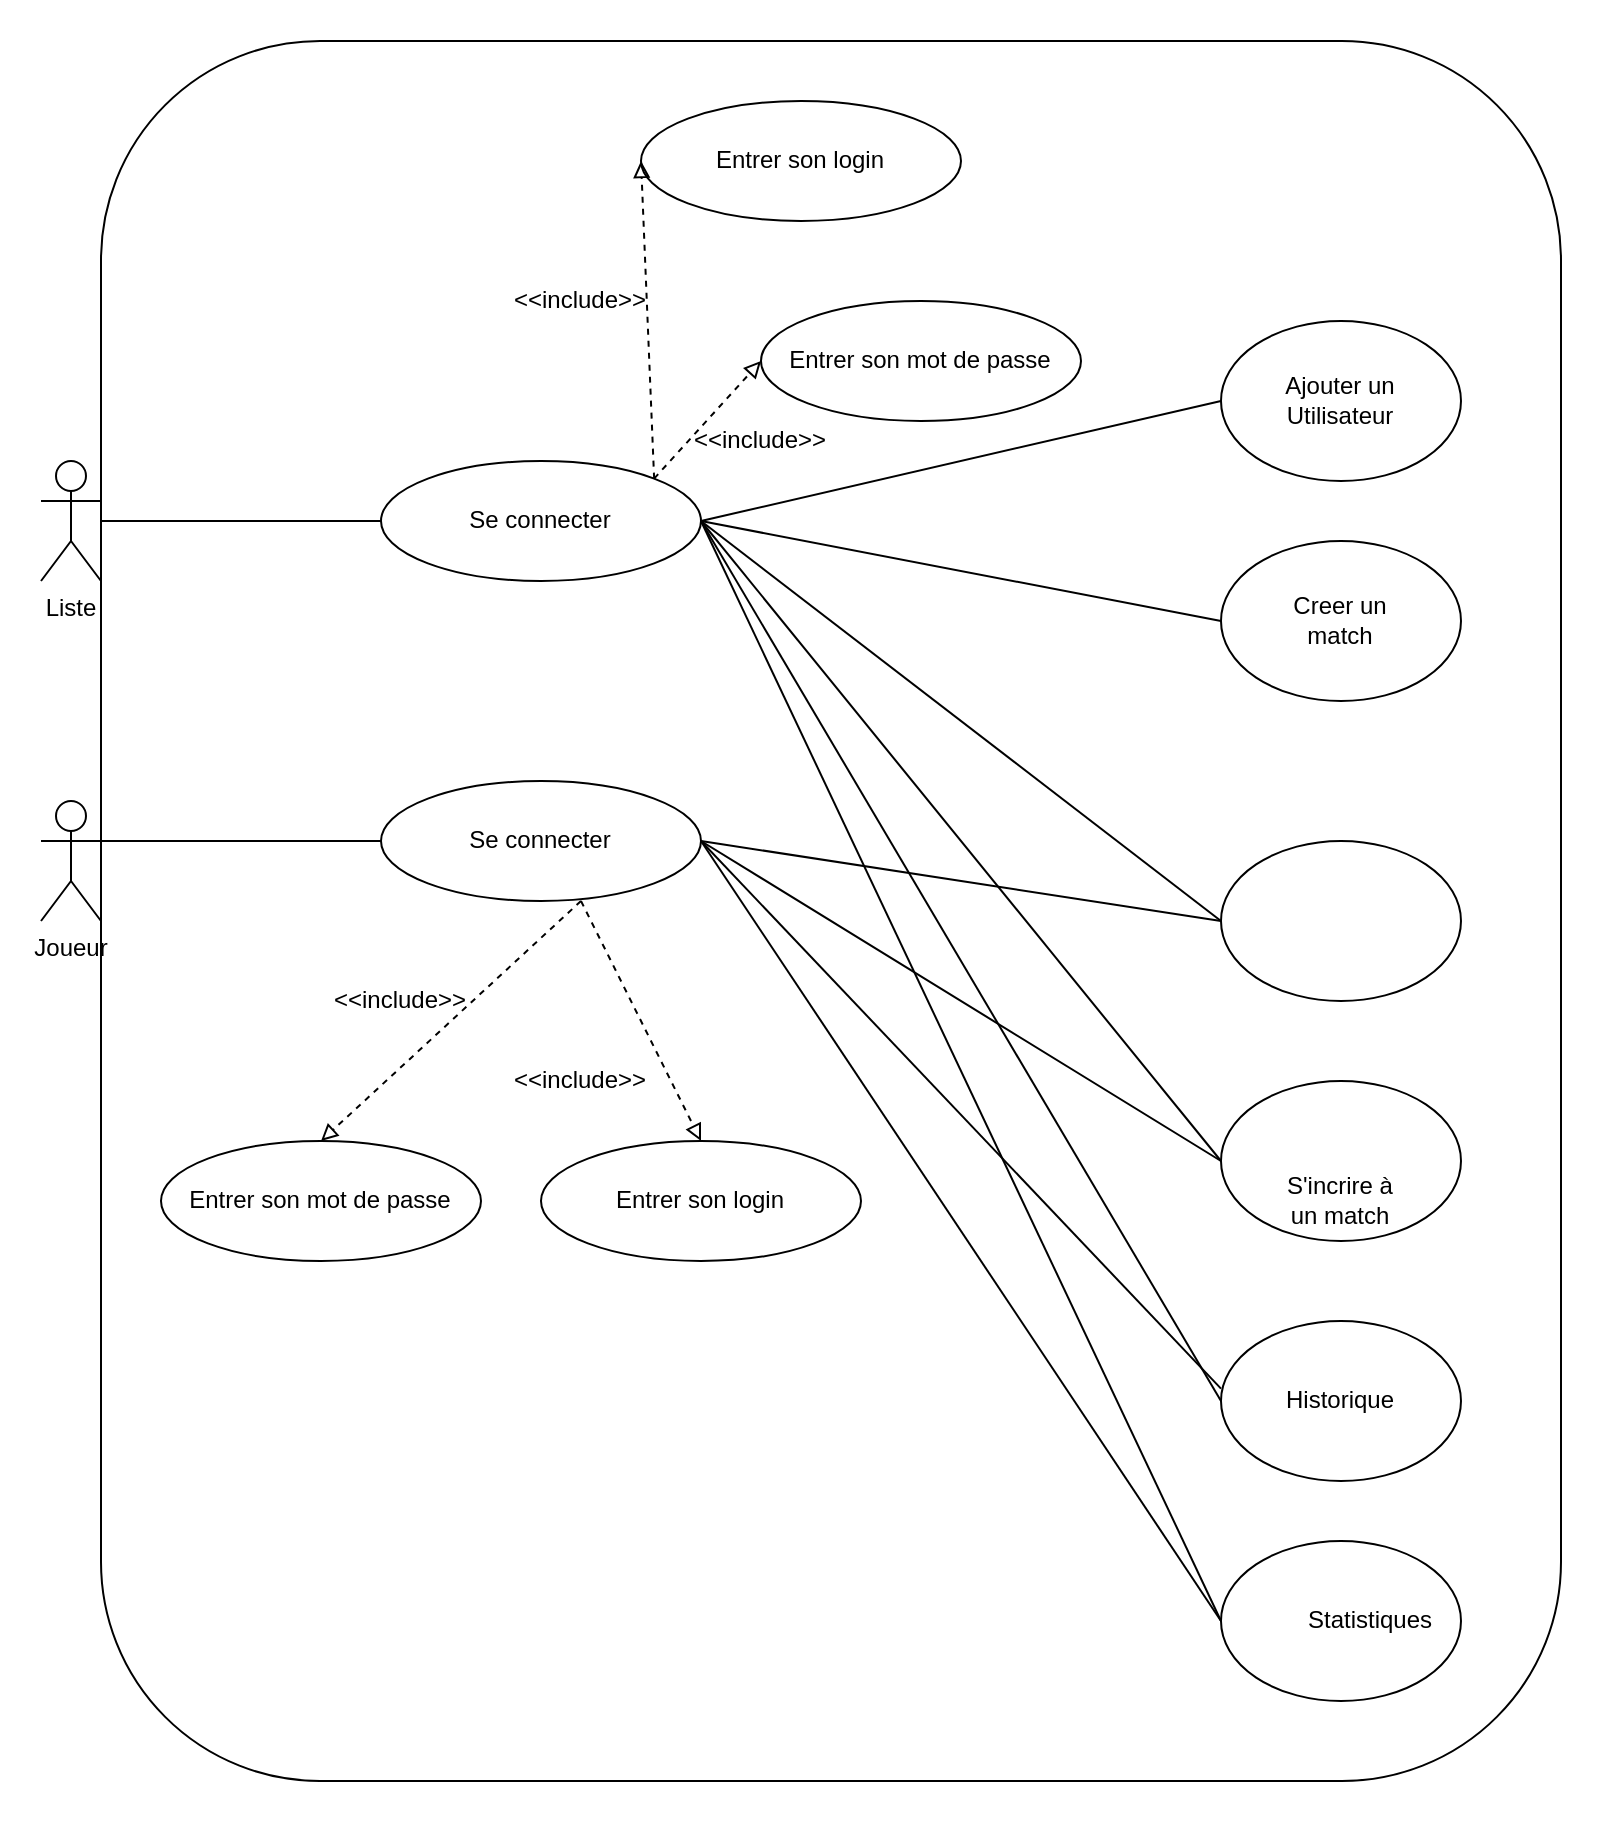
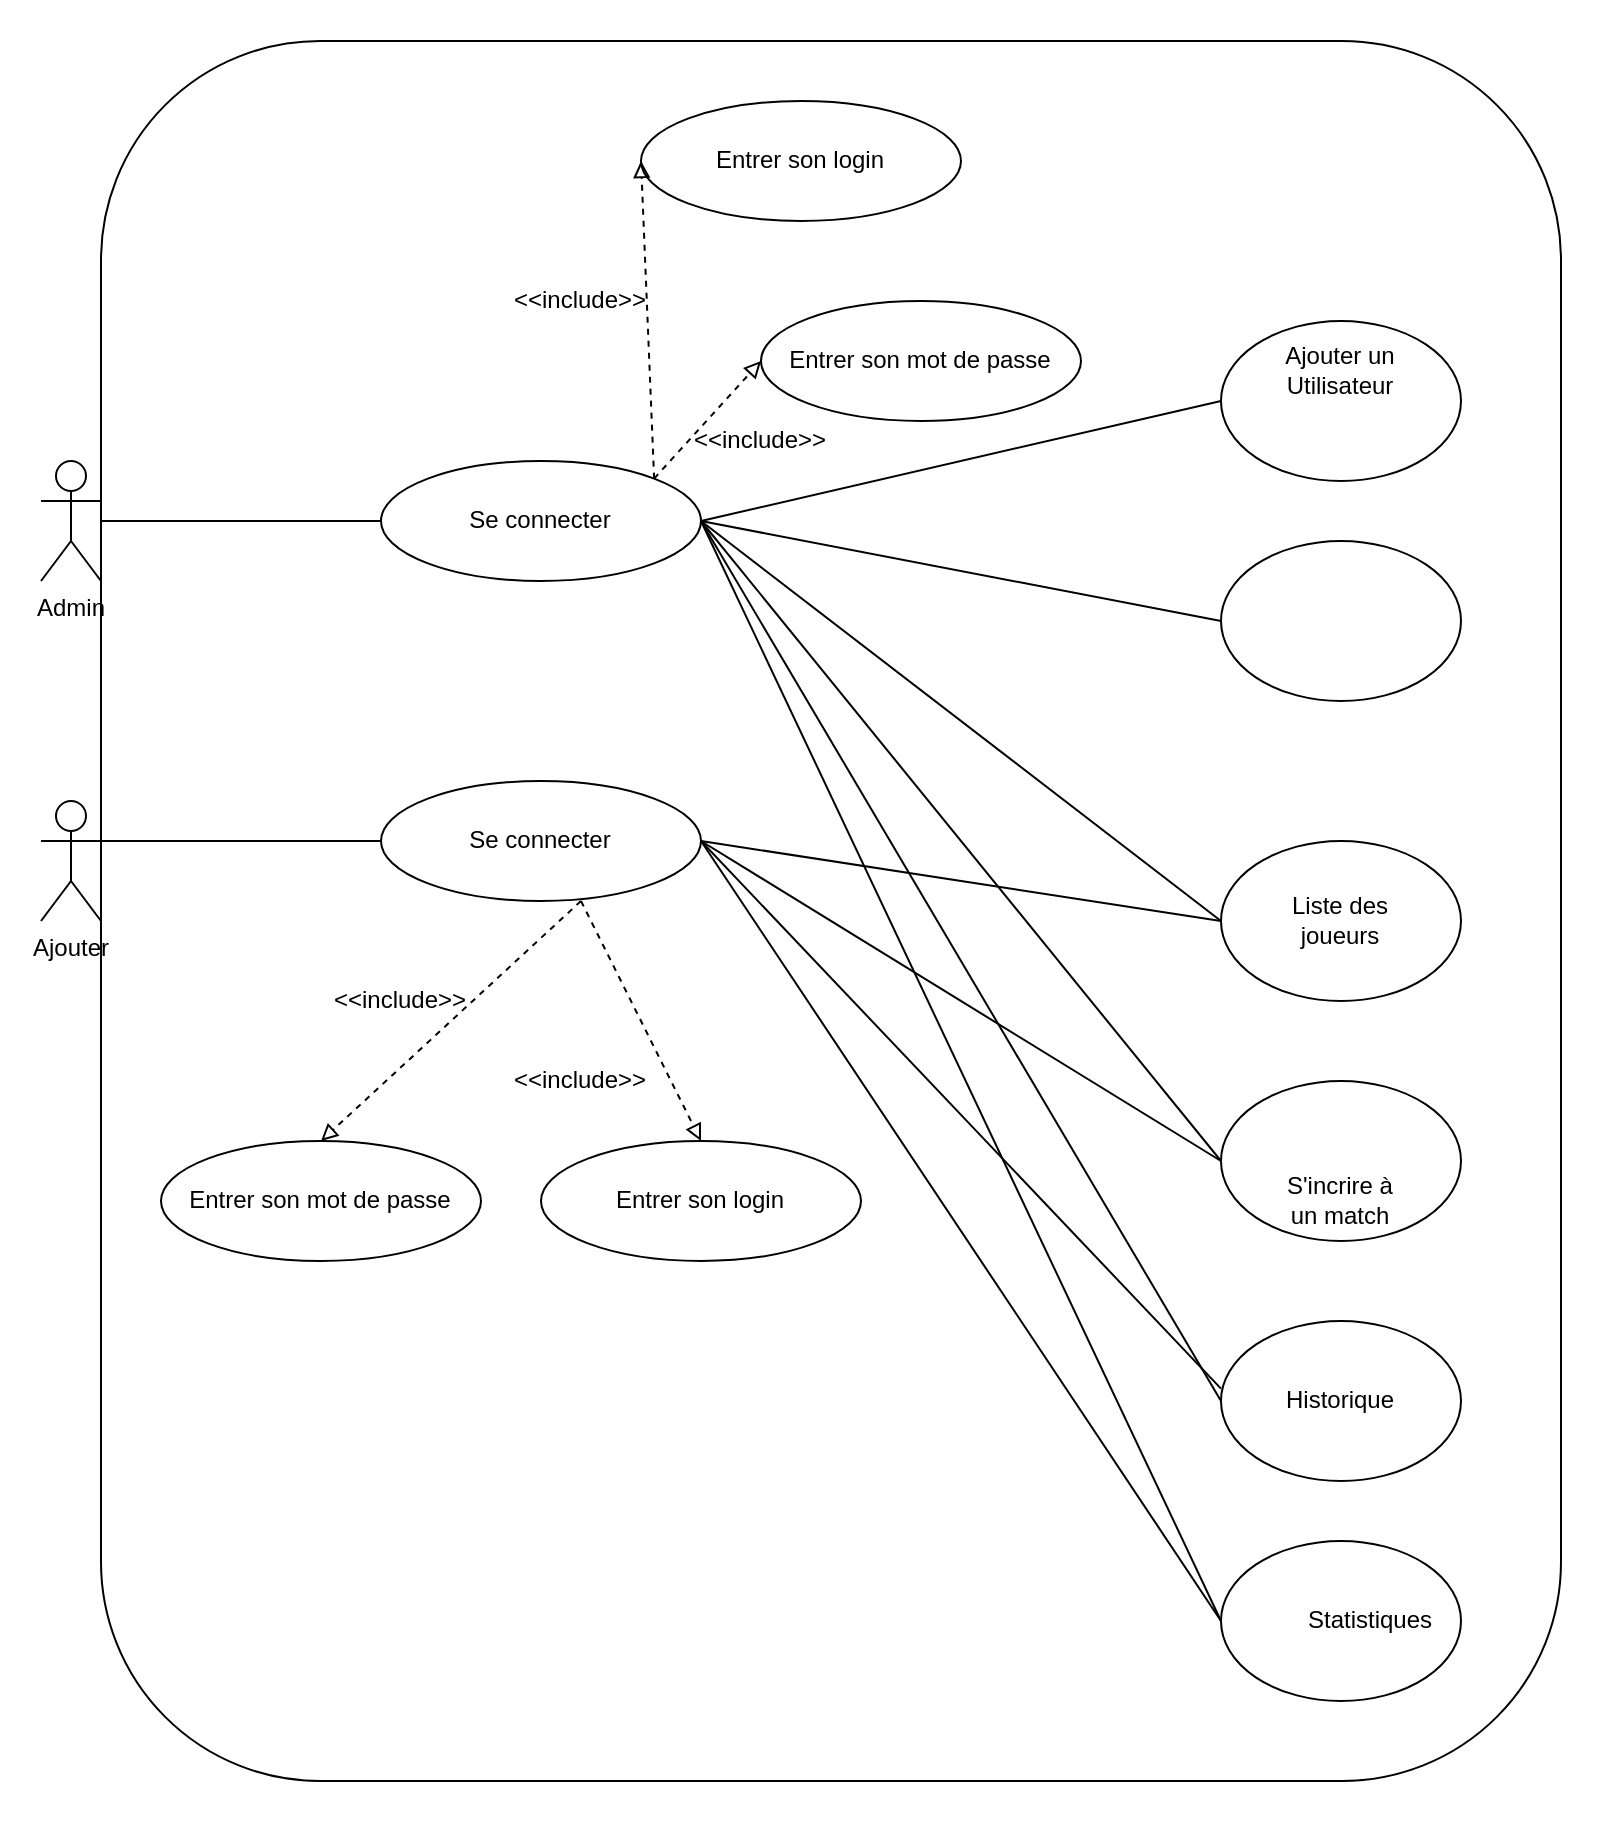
(1341, 401) -> (1341, 371)
(72, 609) -> (72, 609)
(1341, 621) -> none
none -> (1341, 921)
(72, 949) -> (72, 949)
